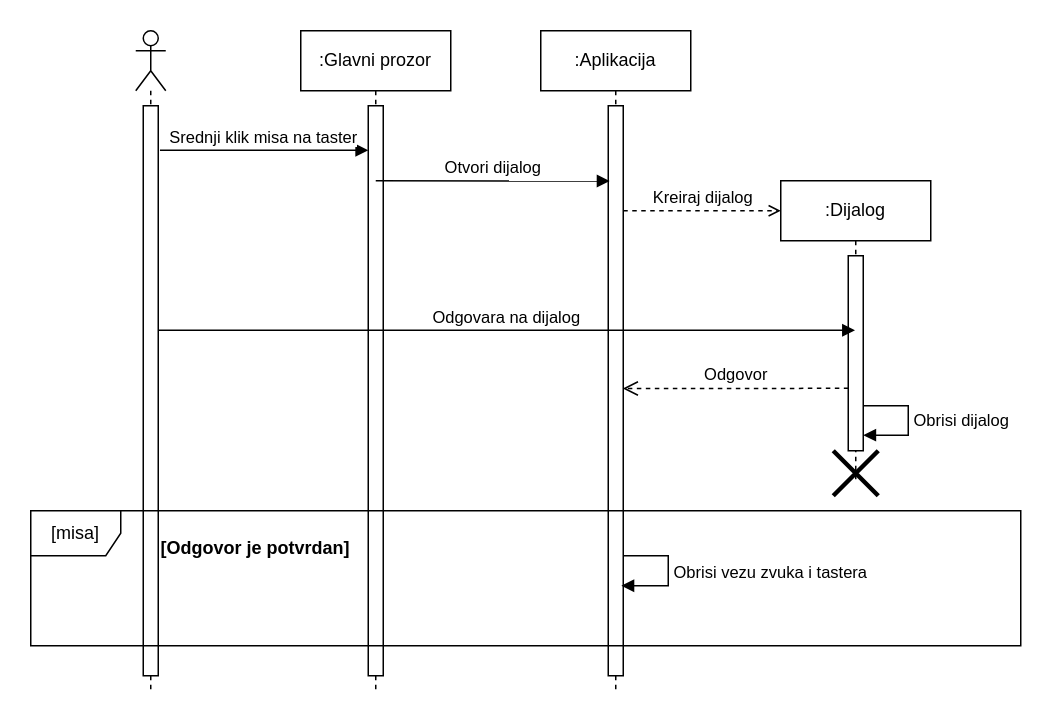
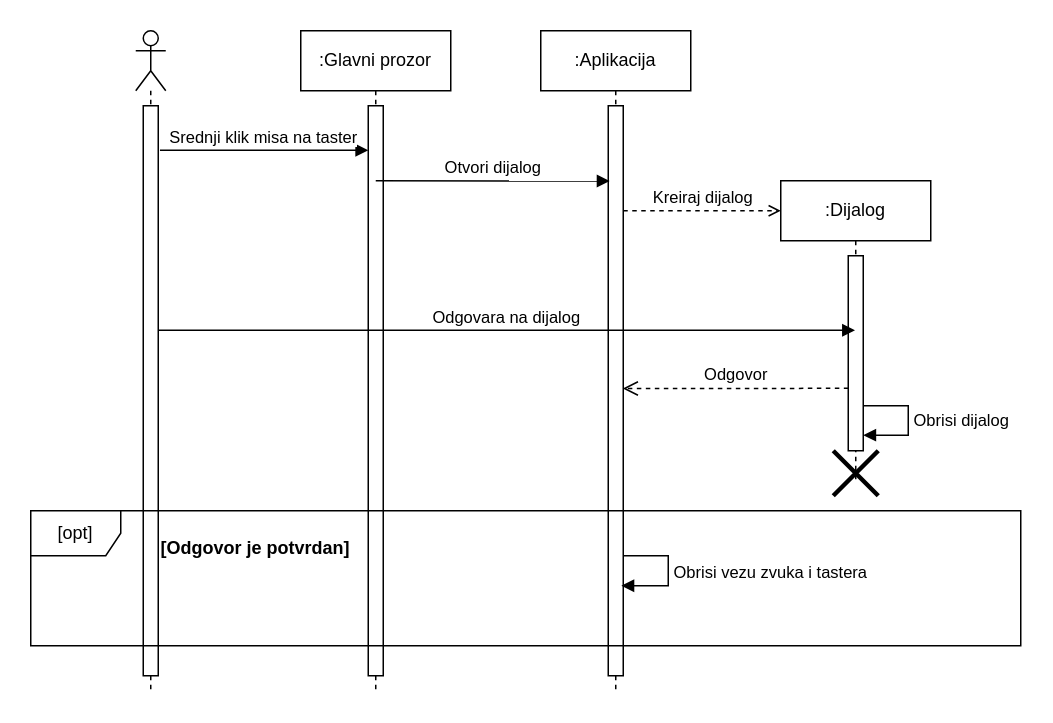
(76, 533) -> (76, 533)
